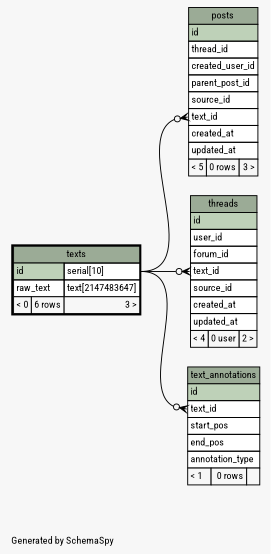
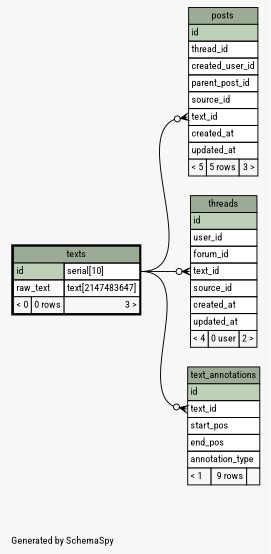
(223, 167) -> (223, 167)
(48, 305) -> (48, 305)
(230, 476) -> (230, 476)
